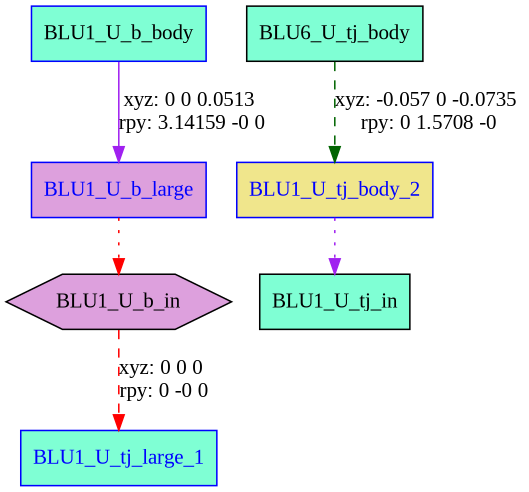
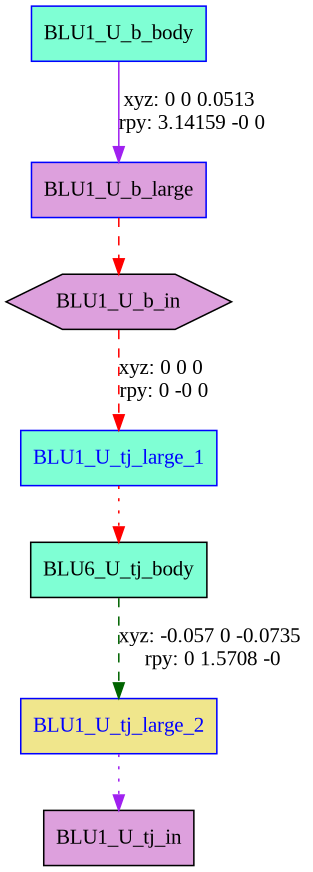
(119, 190) -> (119, 190)
(335, 190) -> (119, 726)
(119, 238) -> (119, 238)
(335, 302) -> (119, 838)
none -> (119, 506)
